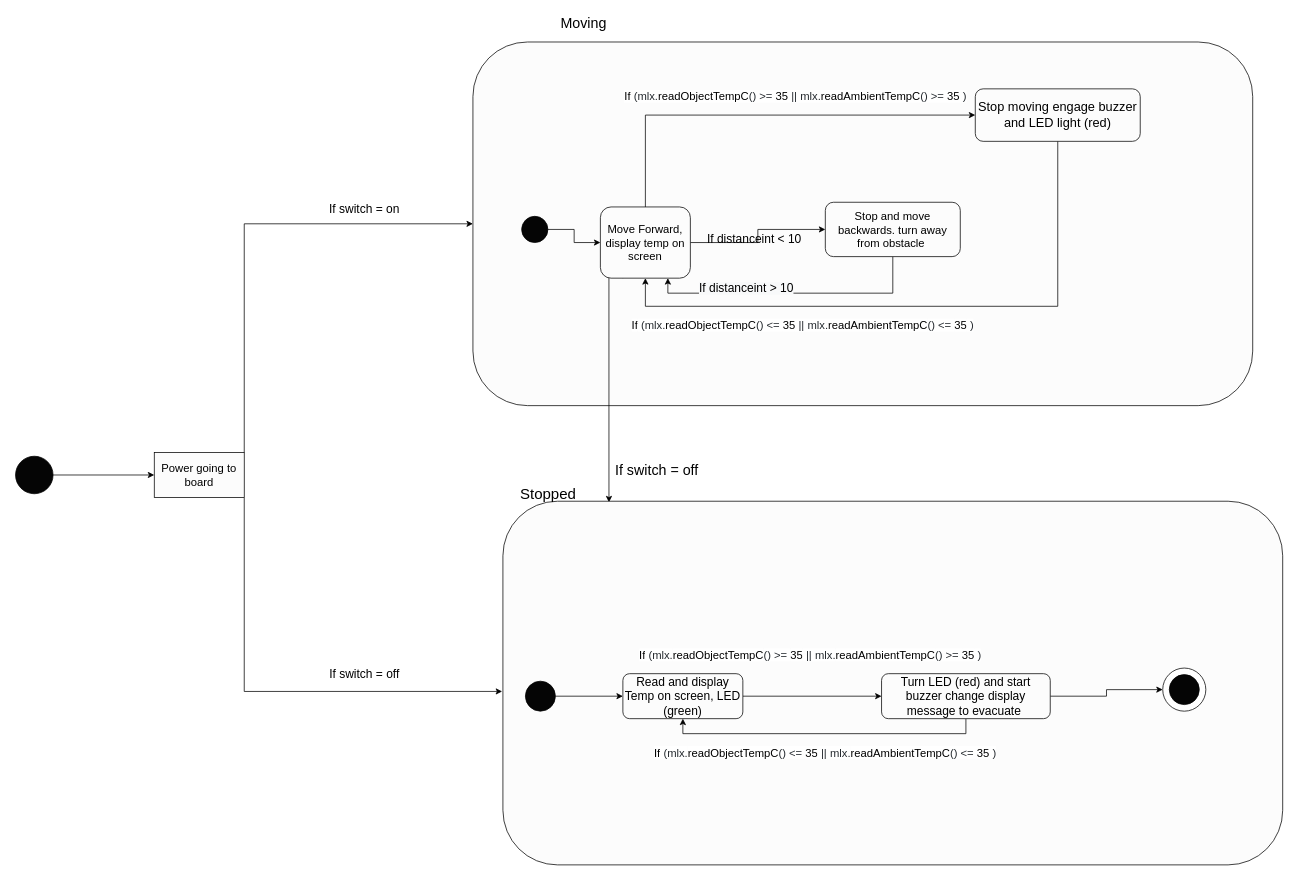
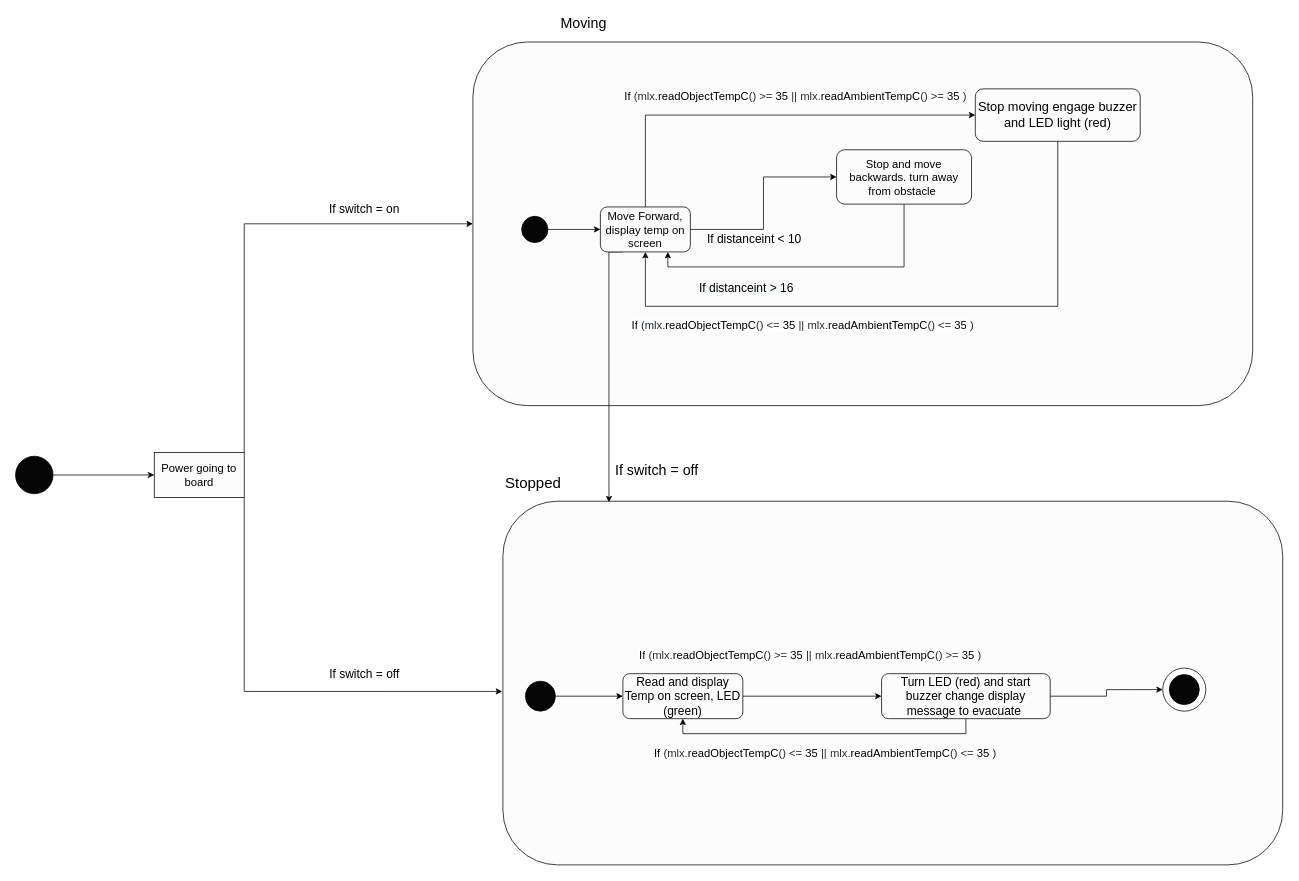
(893, 230) -> (904, 177)
(645, 243) -> (645, 230)
(741, 287) -> (741, 287)
(548, 494) -> (533, 483)
